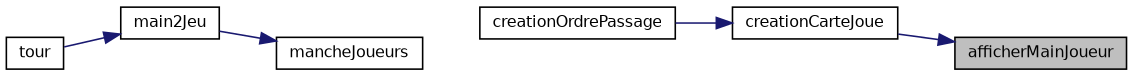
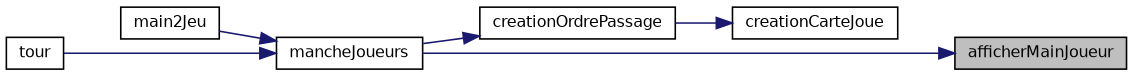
(918, 37) -> (681, 53)
none -> (443, 41)
(84, 42) -> (162, 53)
